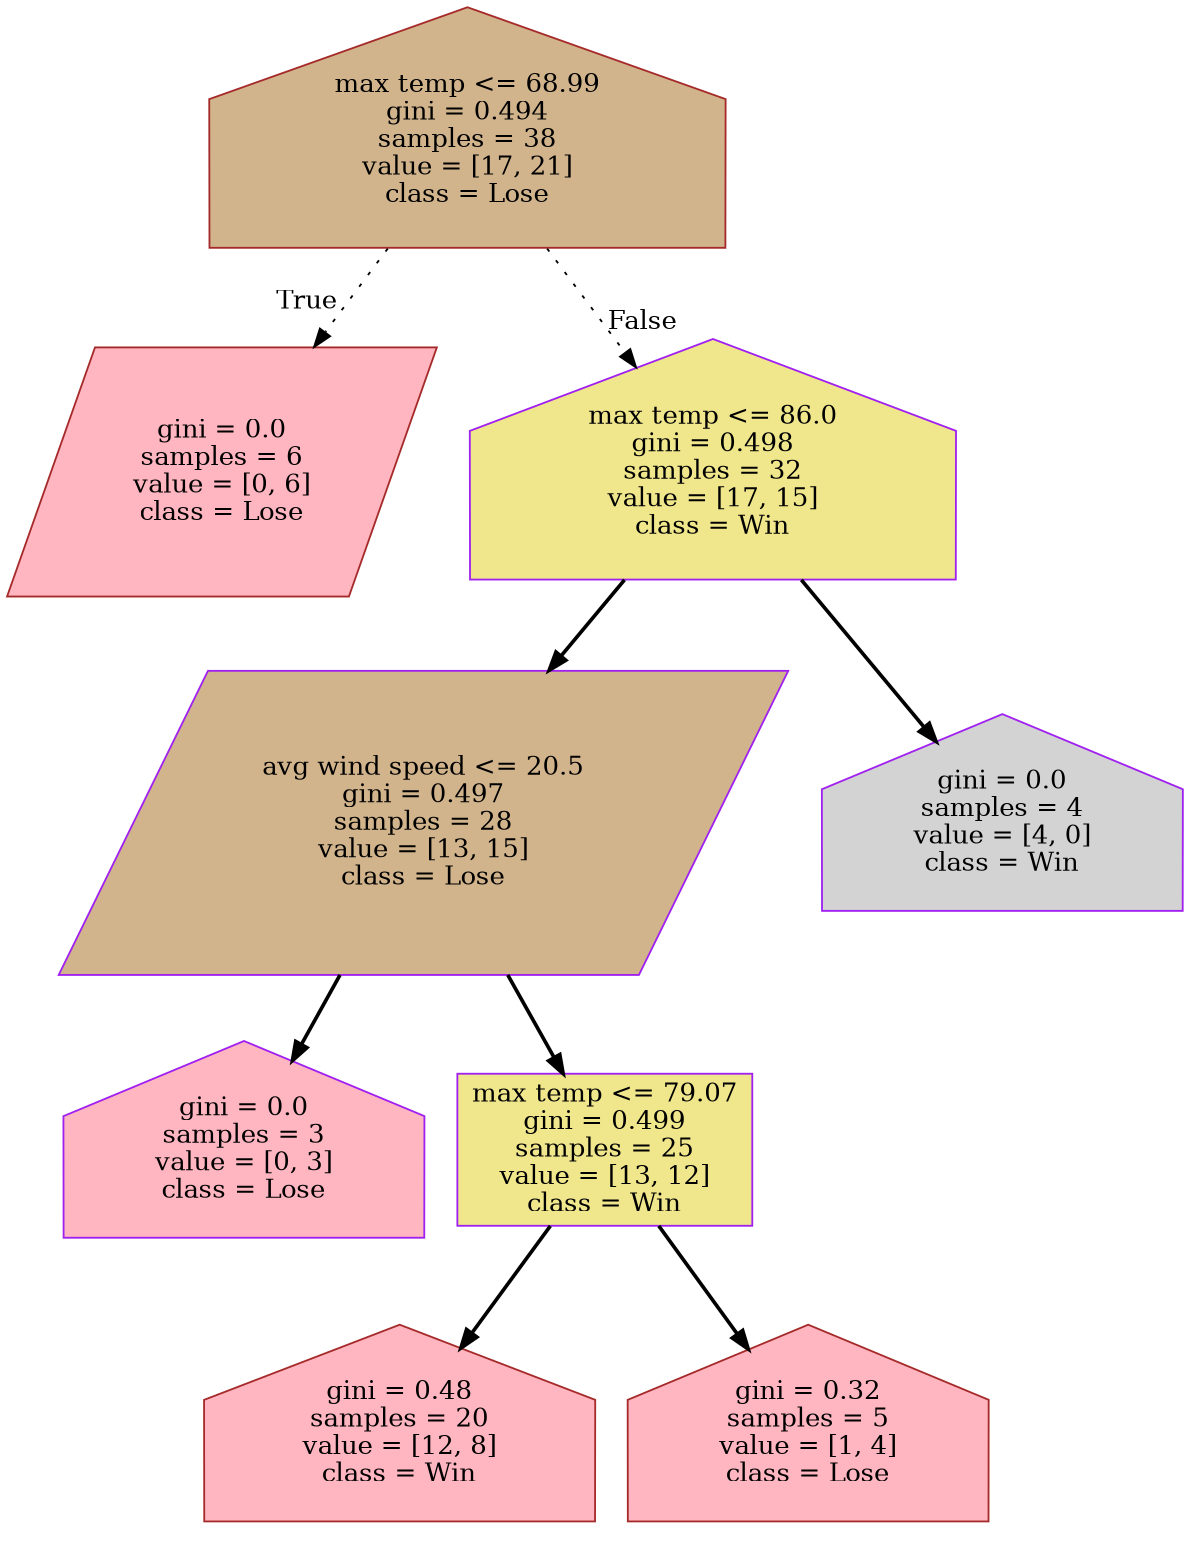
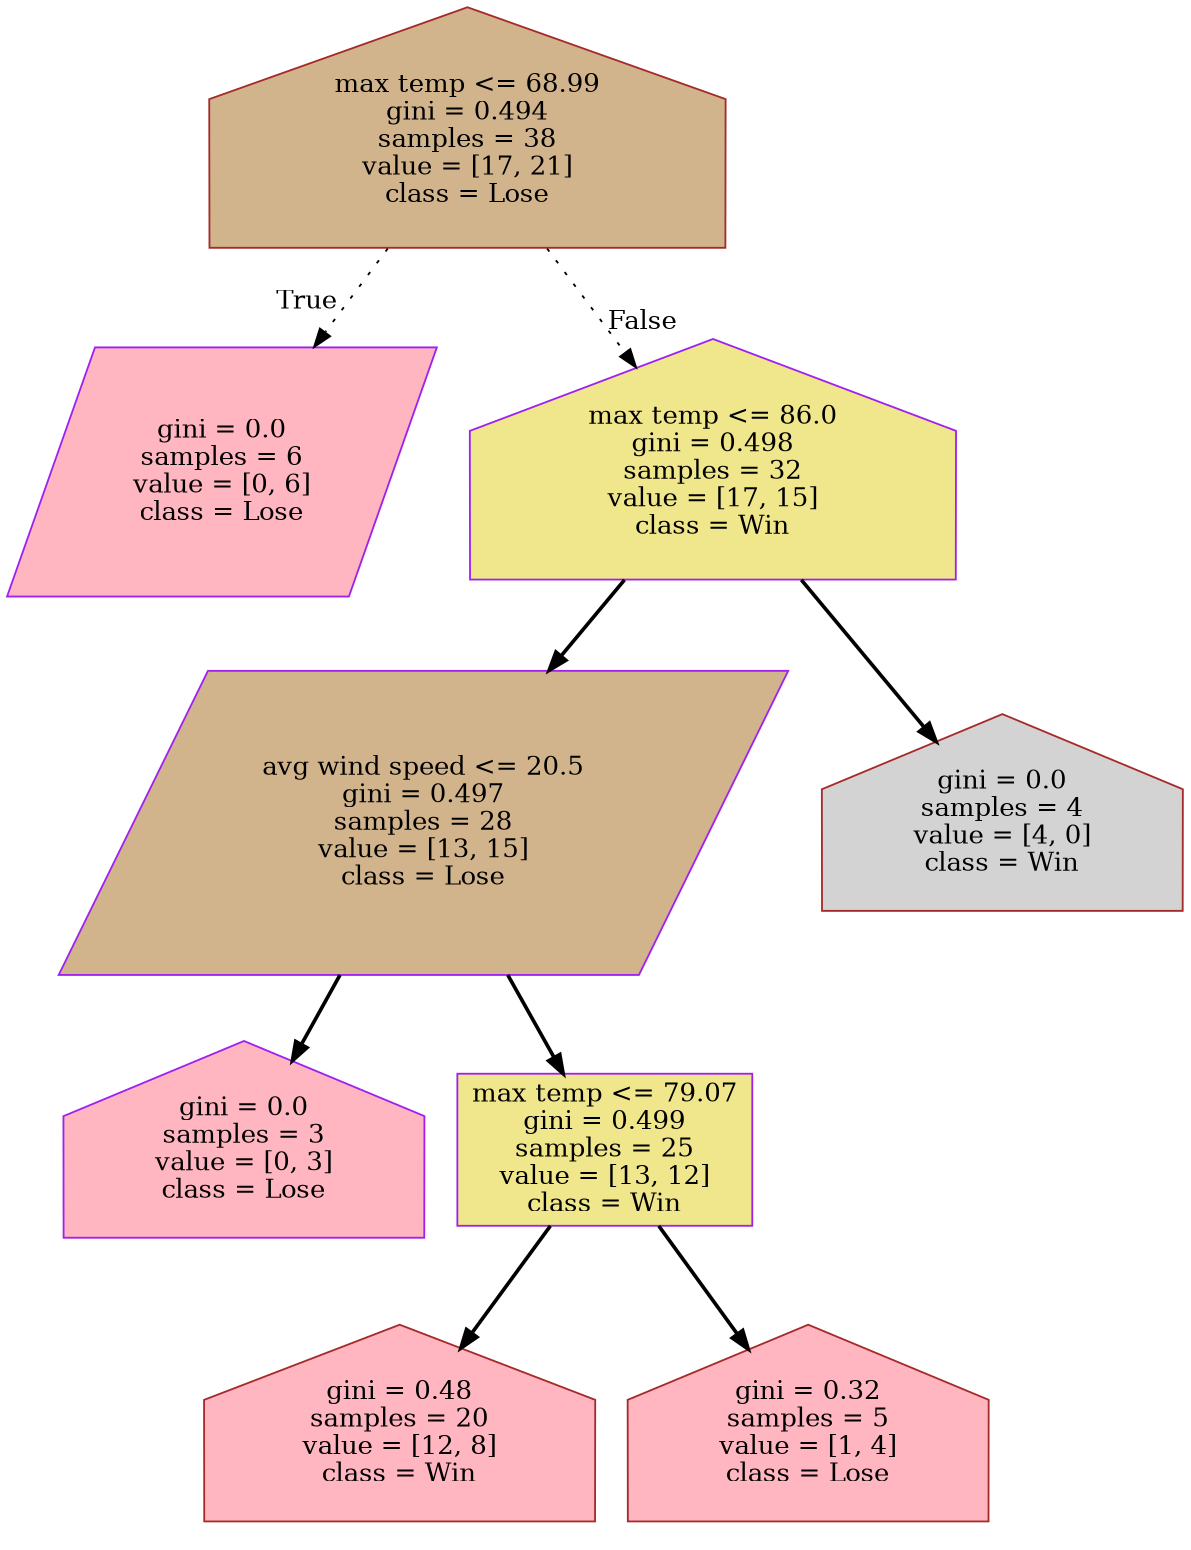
(222, 472) -> (222, 472)
(1002, 823) -> (1002, 823)
